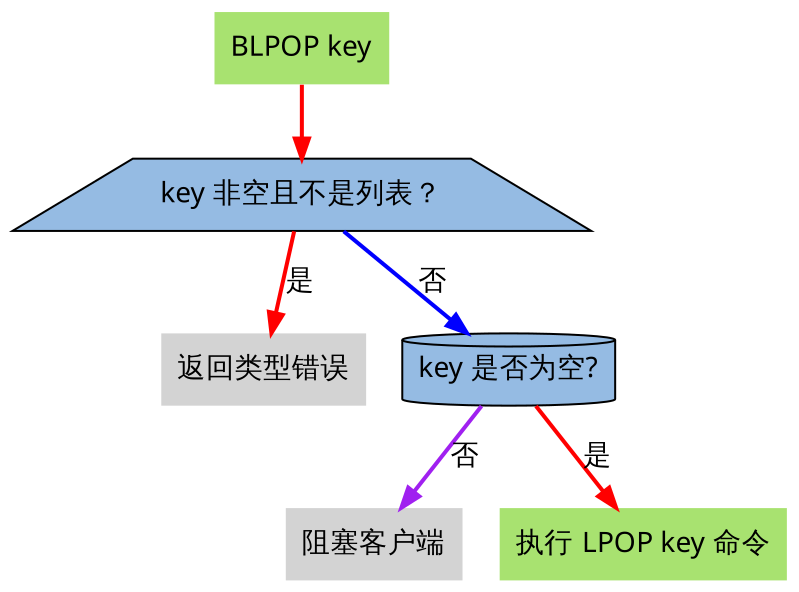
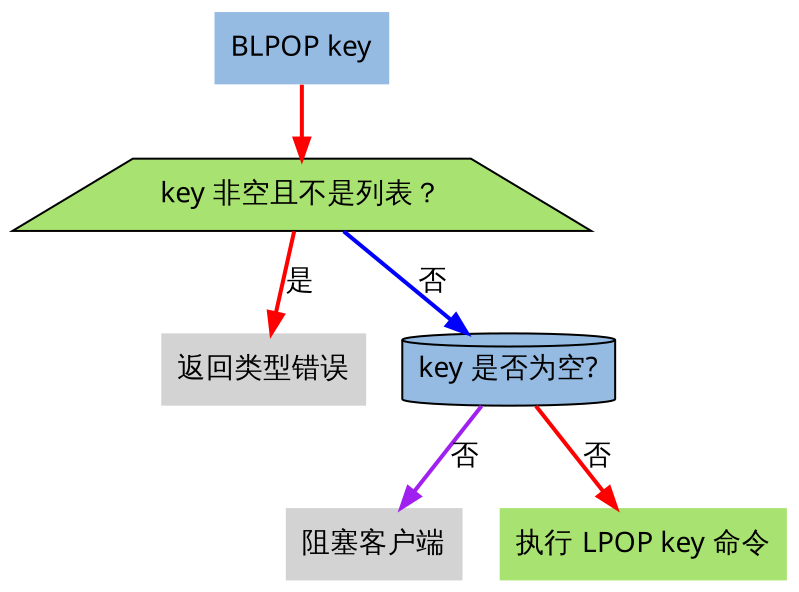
(302, 48) -> (302, 48)
(302, 195) -> (302, 195)
(598, 457) -> (598, 457)
